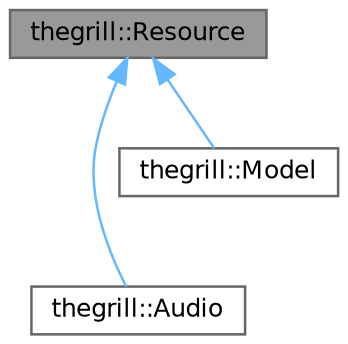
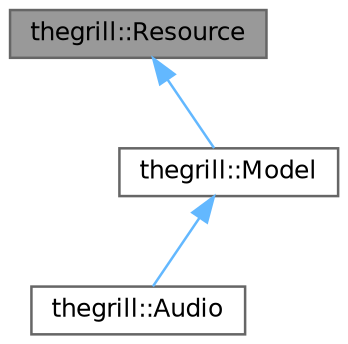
(94, 185) -> (176, 252)
